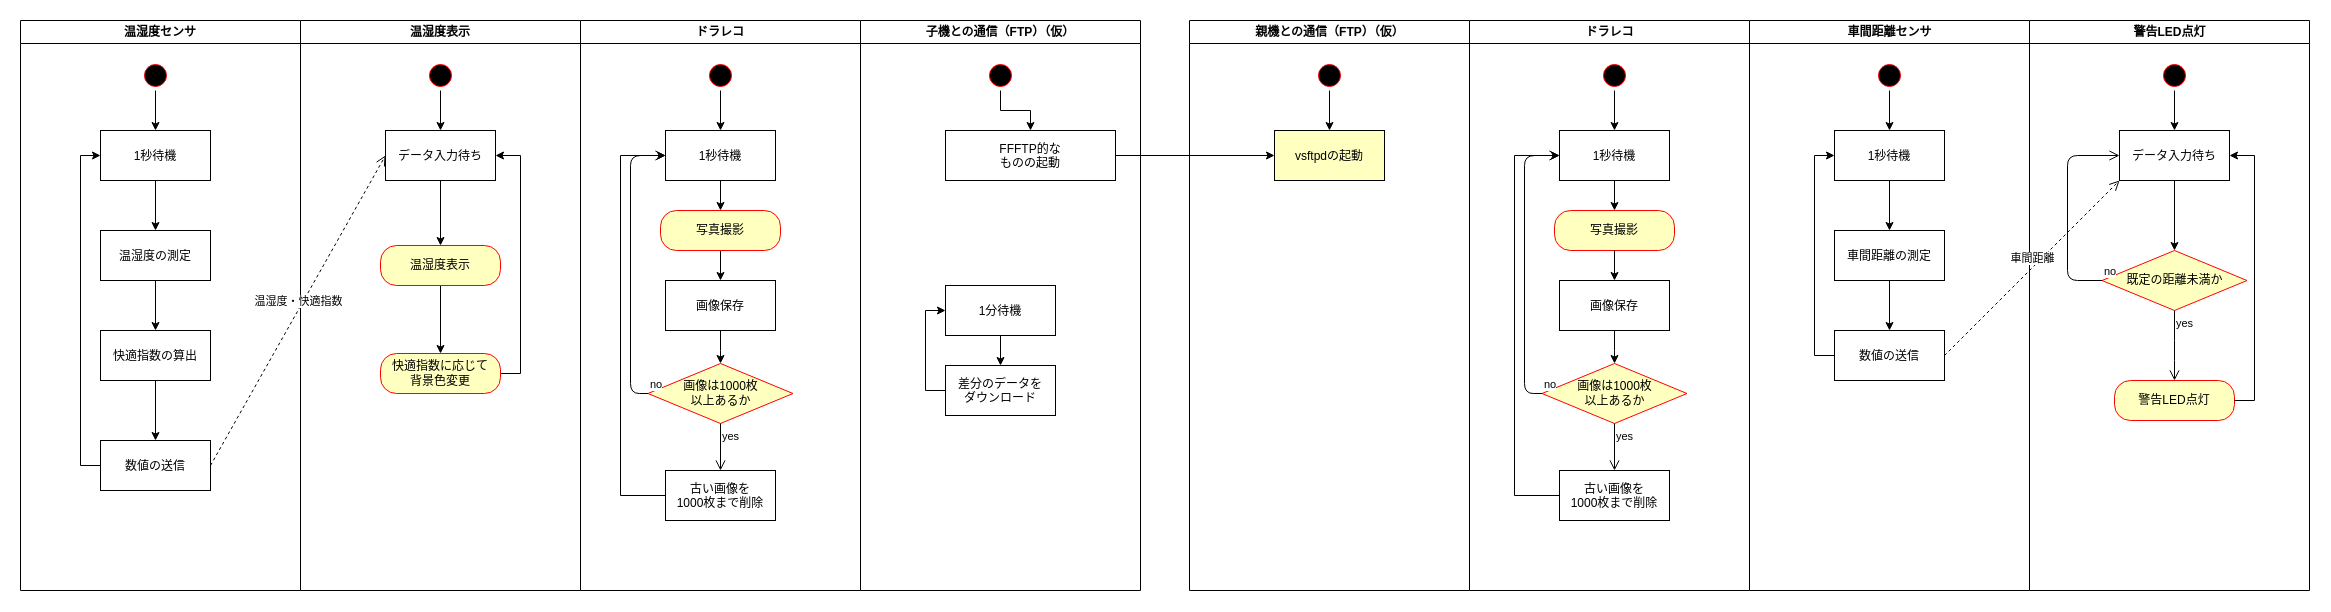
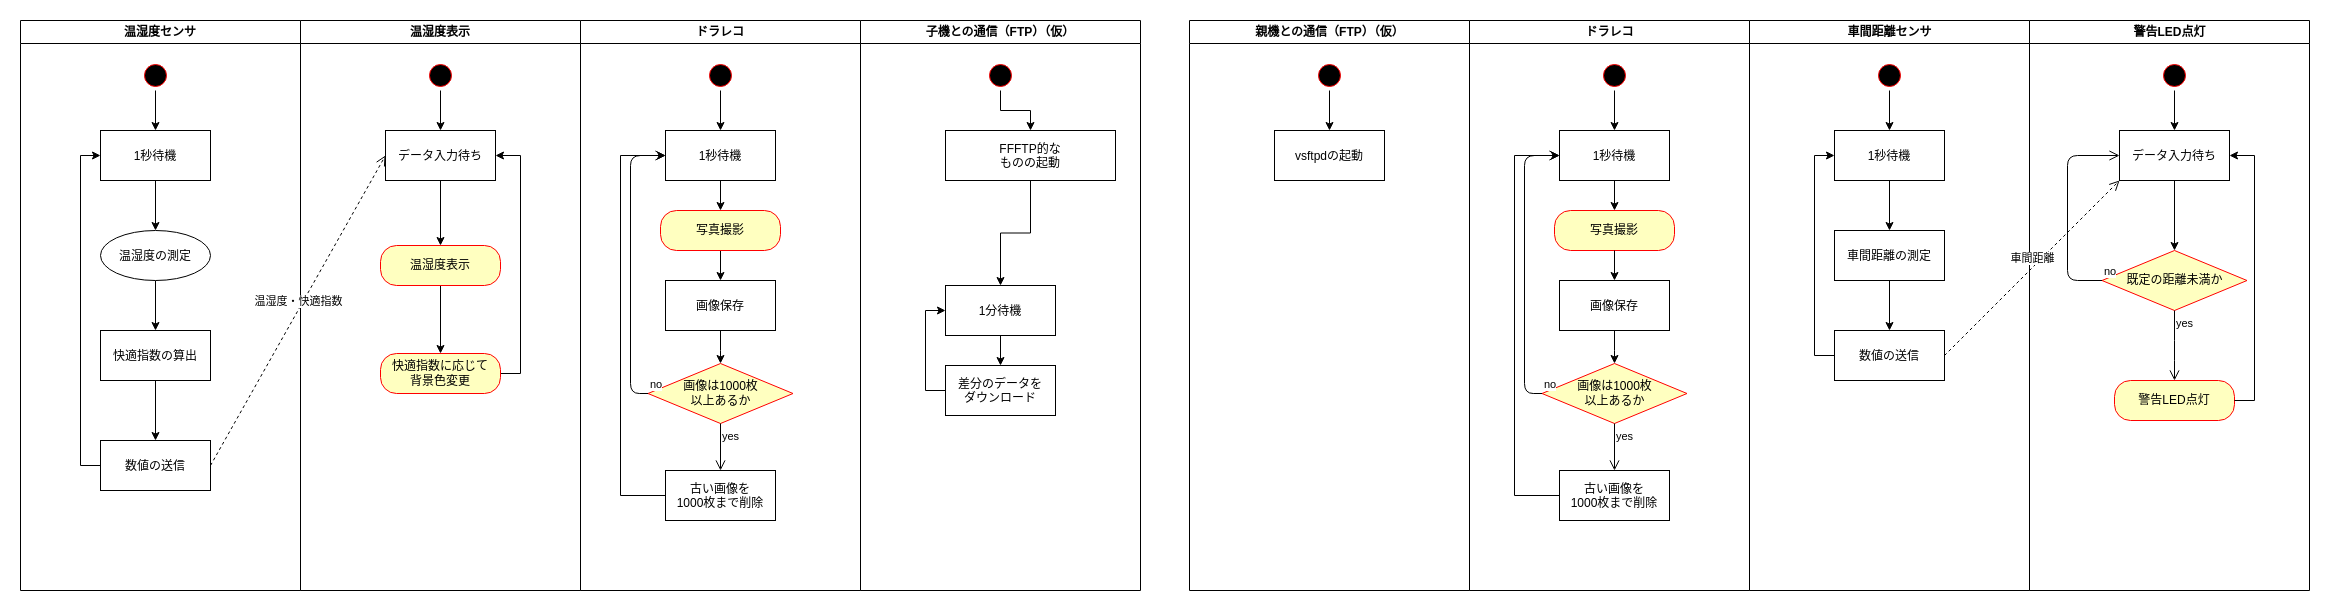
(1192, 156) -> (1019, 233)
(1330, 156) -> (1330, 156)
(156, 256) -> (156, 256)
